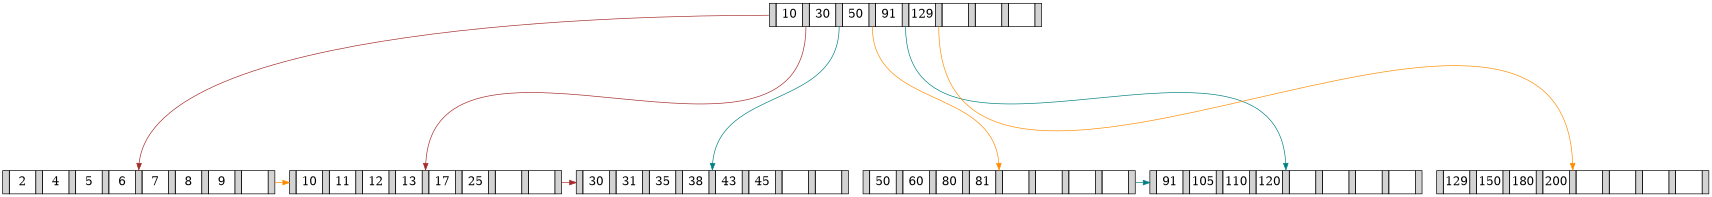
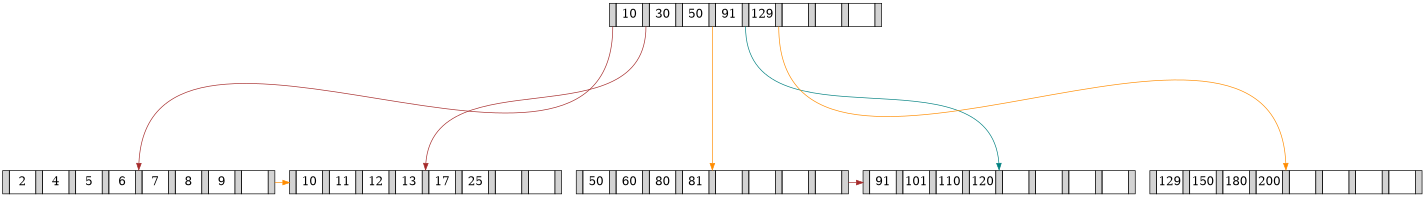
(712, 182) -> none
(1203, 182) -> (916, 182)
(1139, 183) -> (852, 183)
